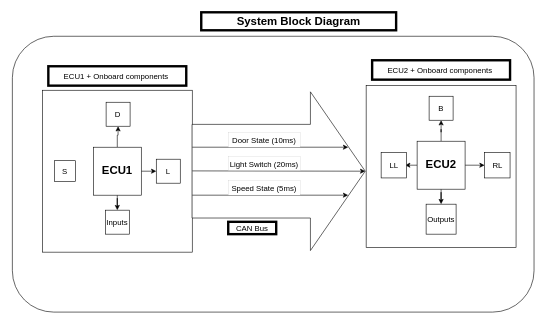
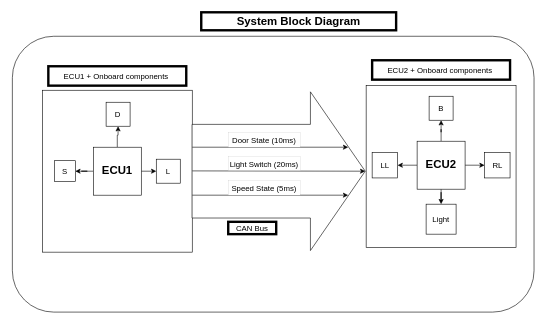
(394, 165) -> (385, 165)
none -> (84, 171)
(117, 204) -> none
(441, 219) -> (441, 219)
(117, 222) -> none
